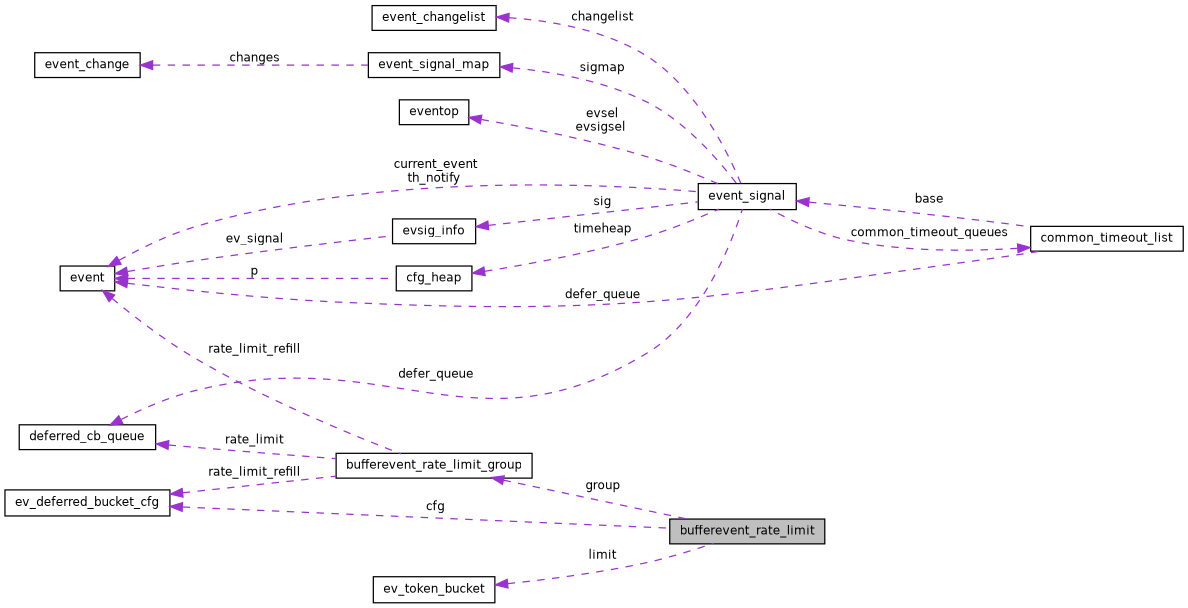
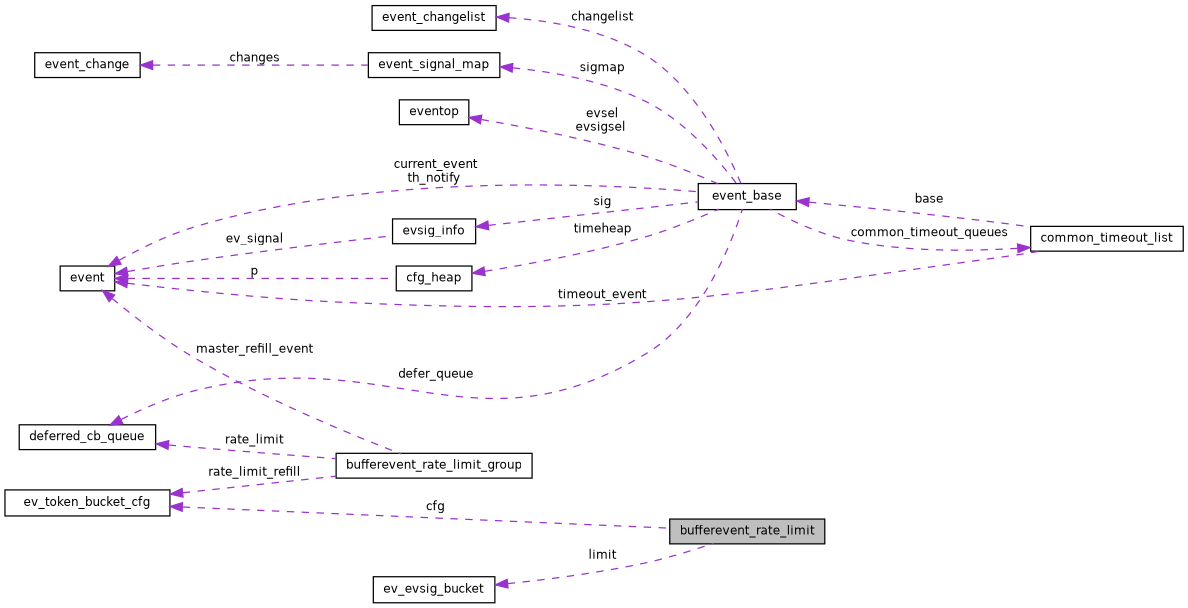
(747, 197) -> (747, 197)
(601, 295) -> (601, 295)
(253, 350) -> (253, 350)
(597, 500) -> none
(87, 503) -> (87, 503)
(434, 590) -> (434, 590)
